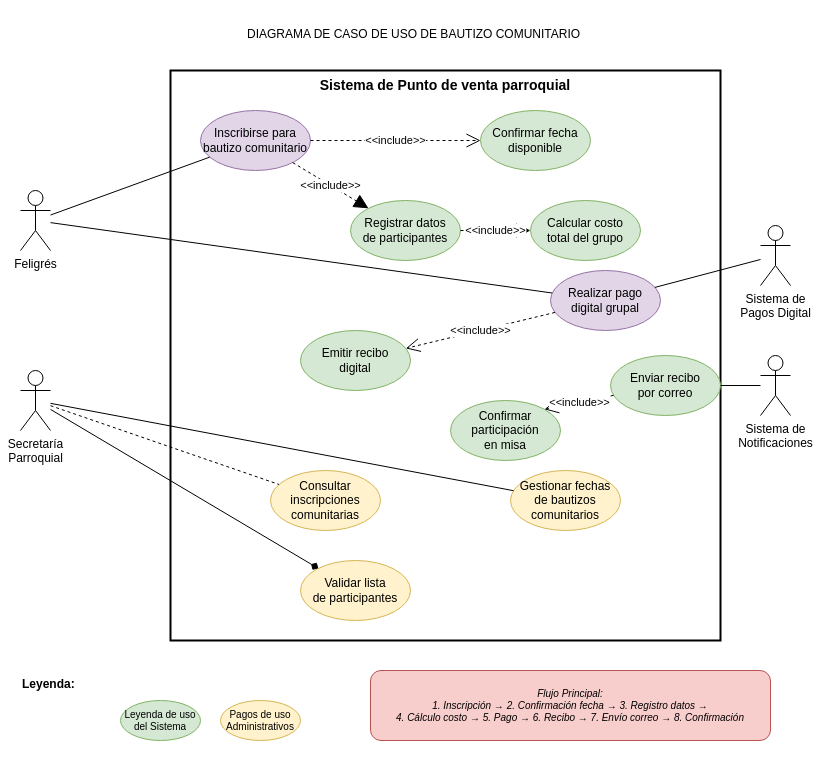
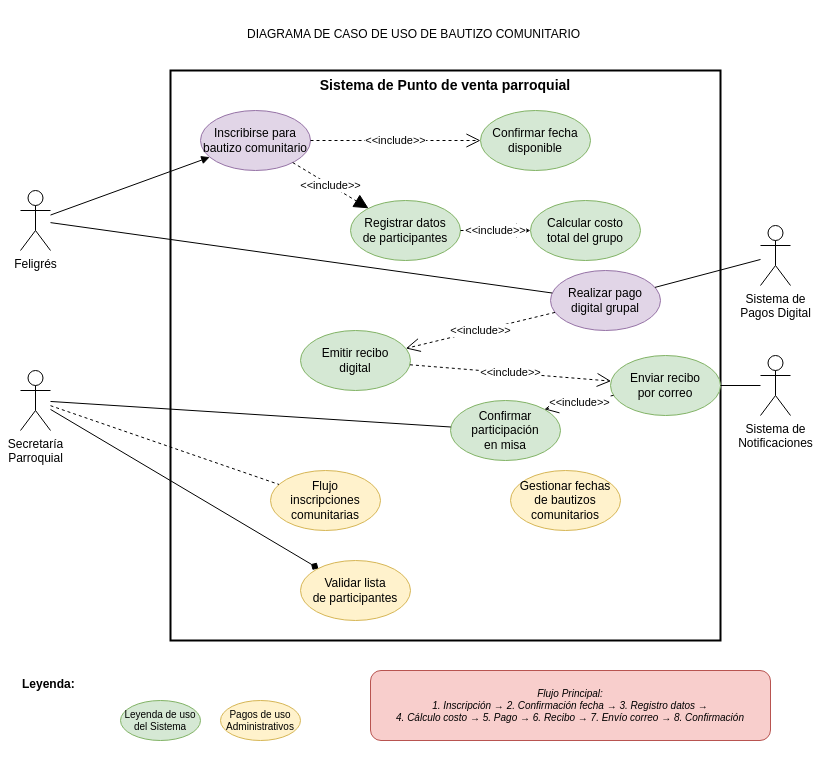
(204, 159) -> (201, 160)
none -> (509, 373)
(282, 447) -> (250, 414)
(326, 501) -> (326, 501)
